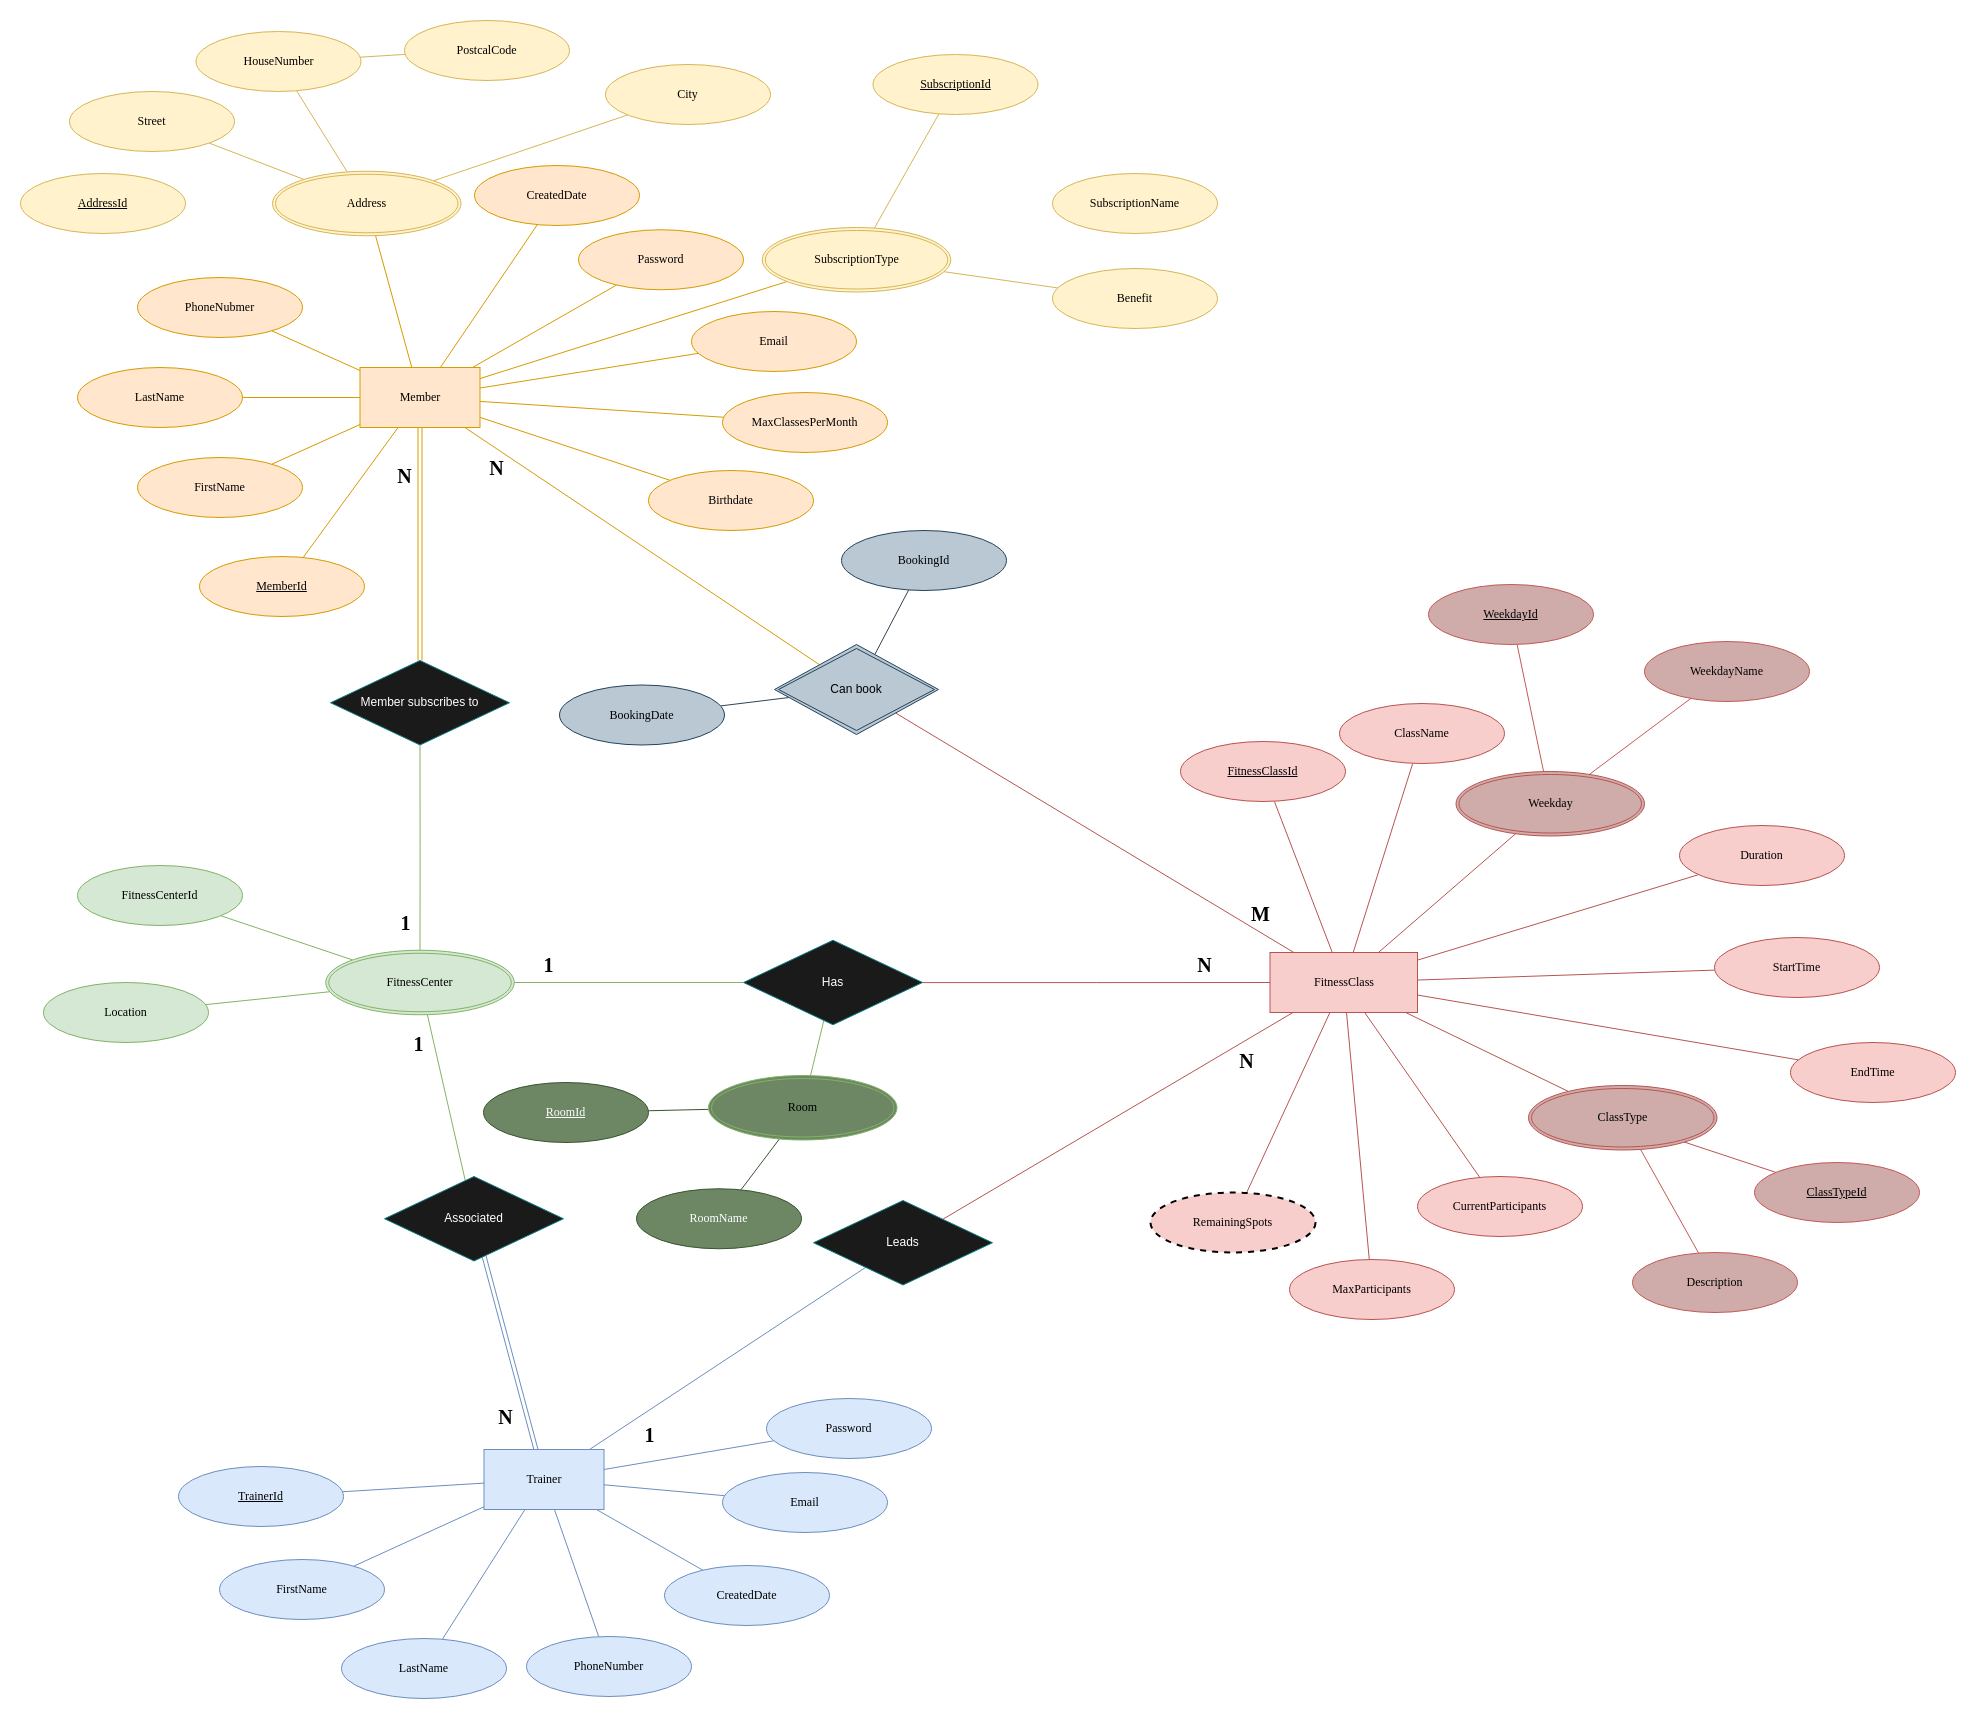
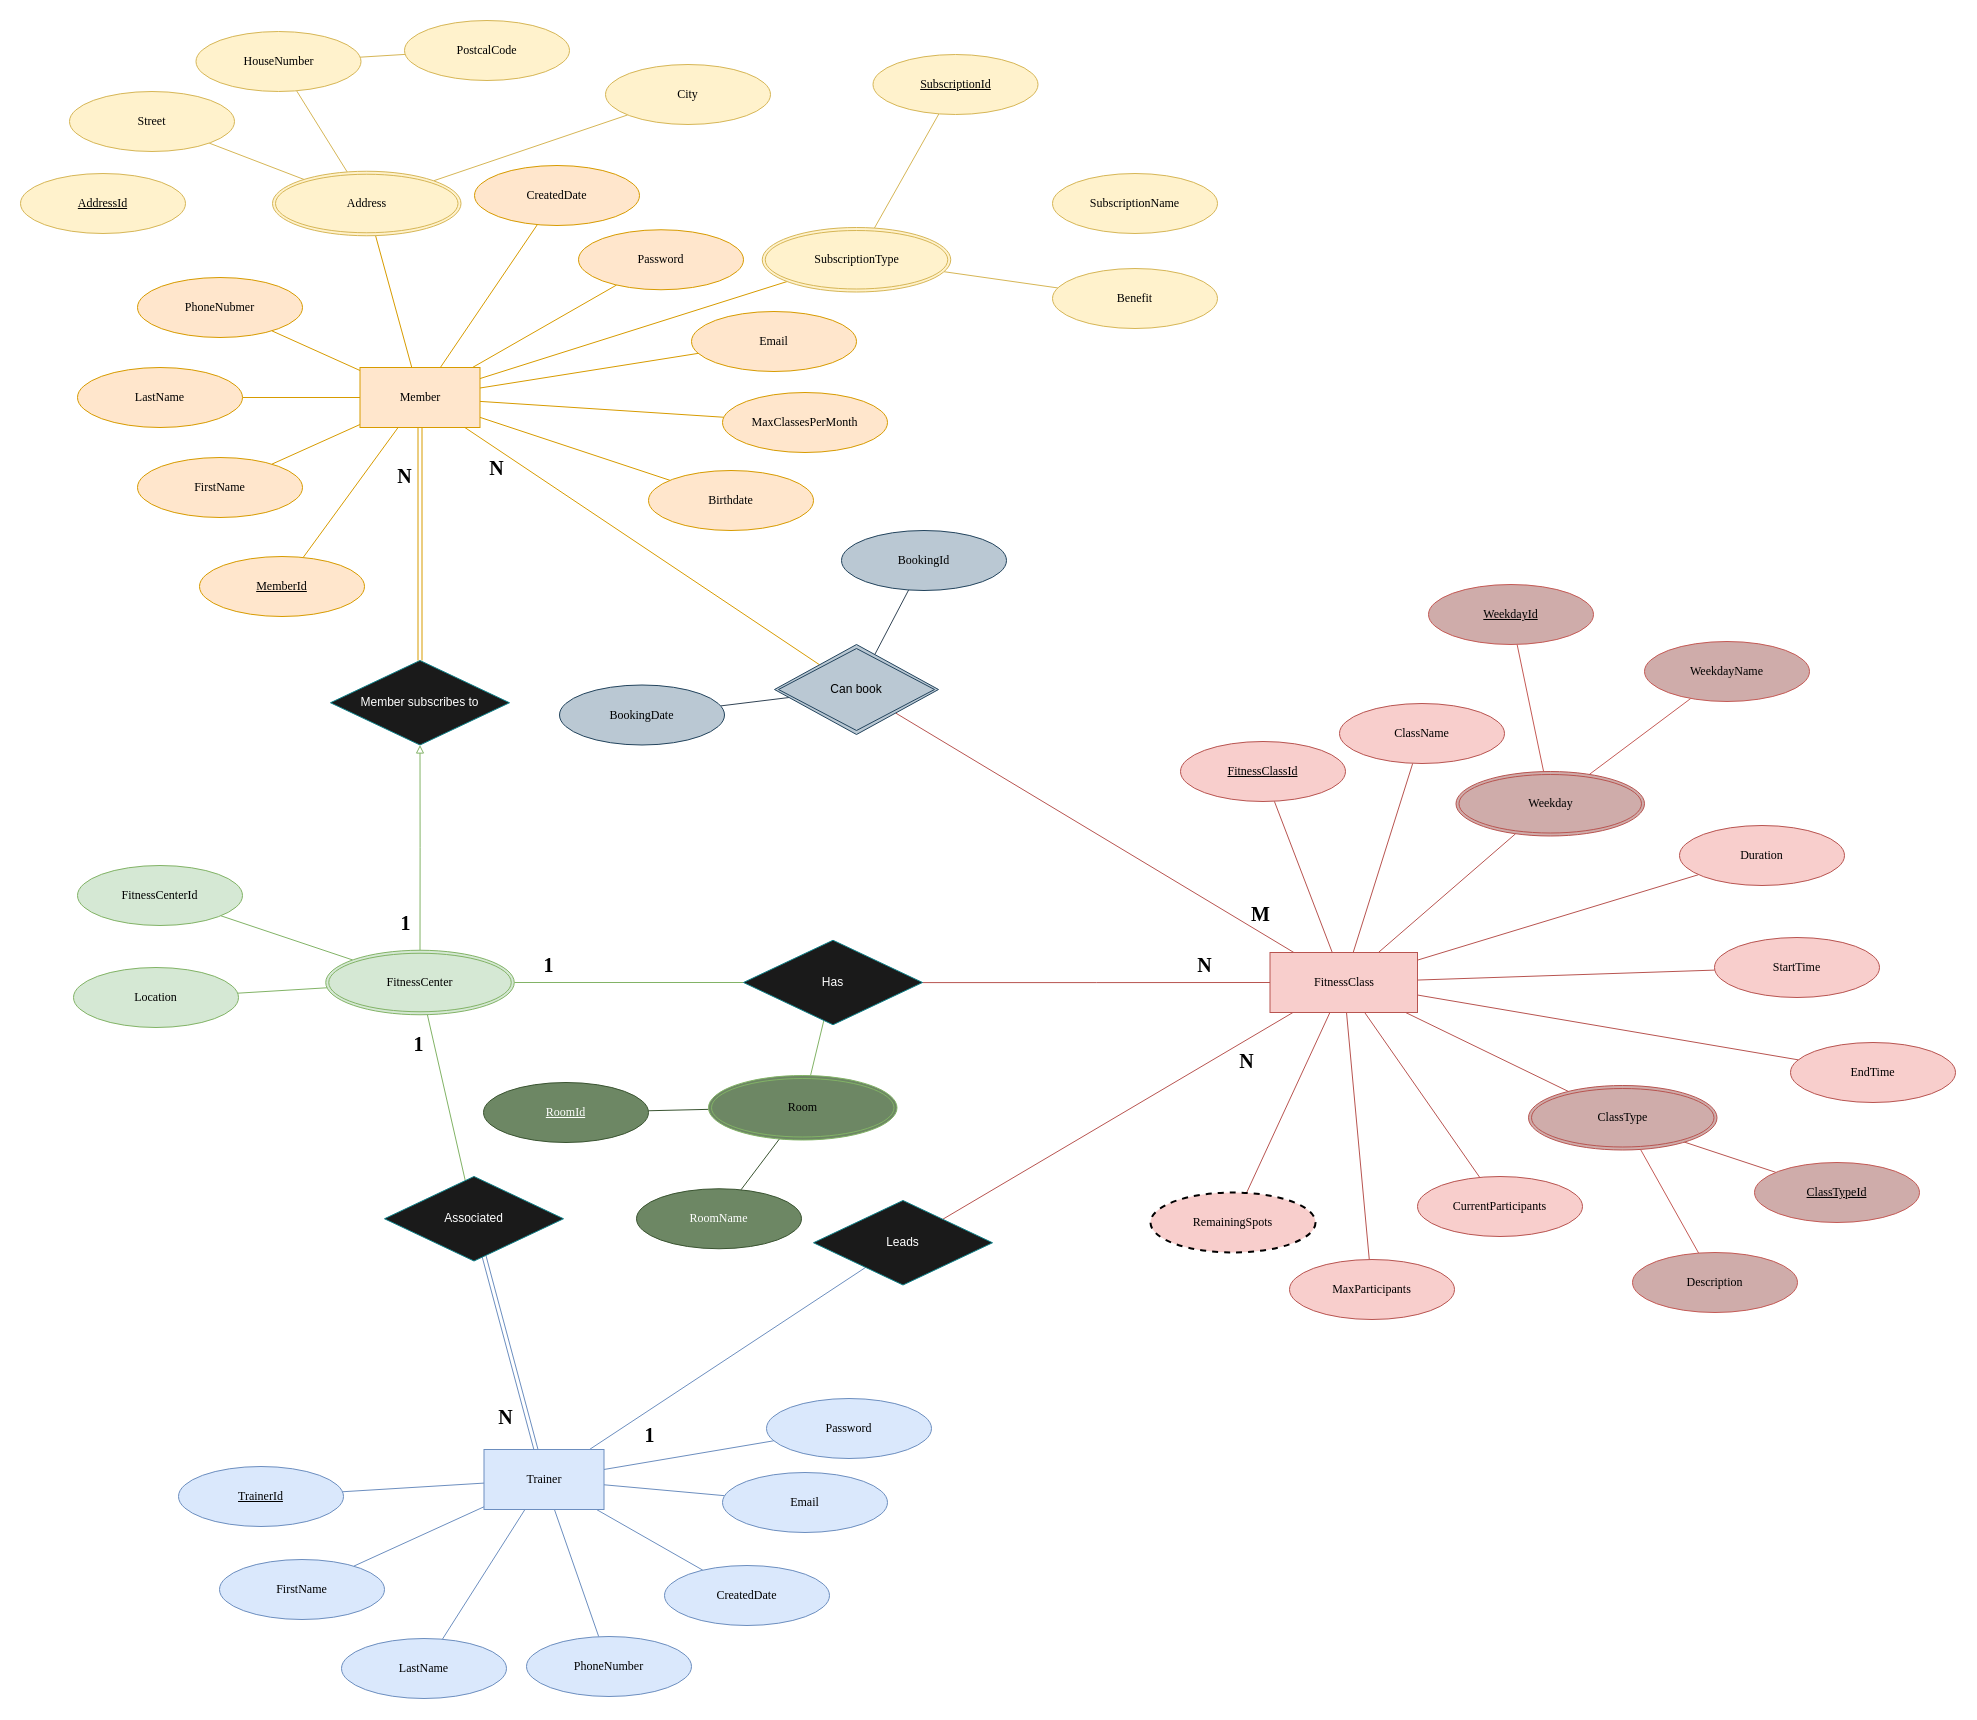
(420, 751) -> (420, 754)
(126, 1013) -> (156, 998)
